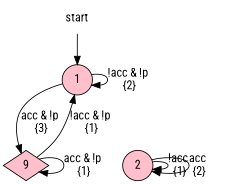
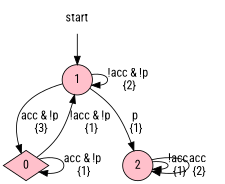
none -> (115, 112)
(26, 166) -> (26, 166)
